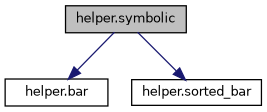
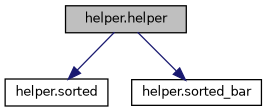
(126, 19) -> (126, 19)
(57, 92) -> (57, 92)
